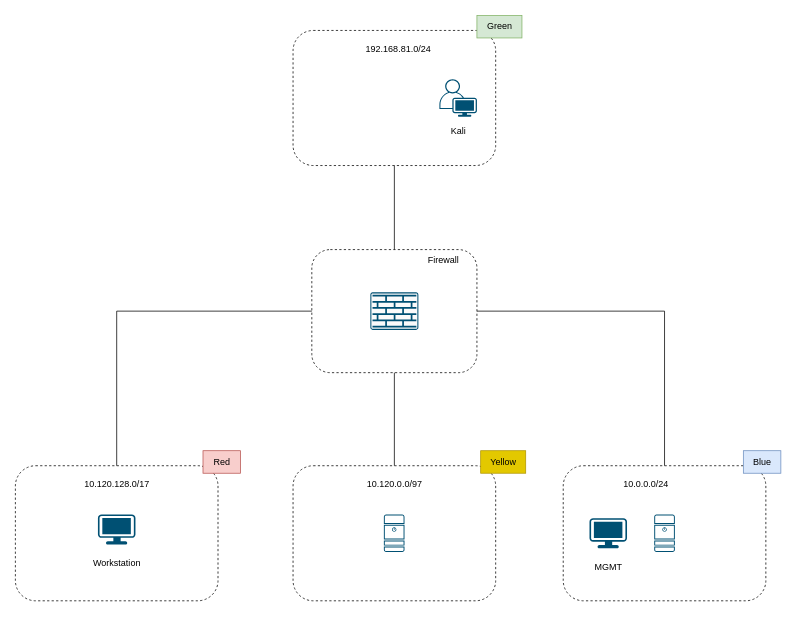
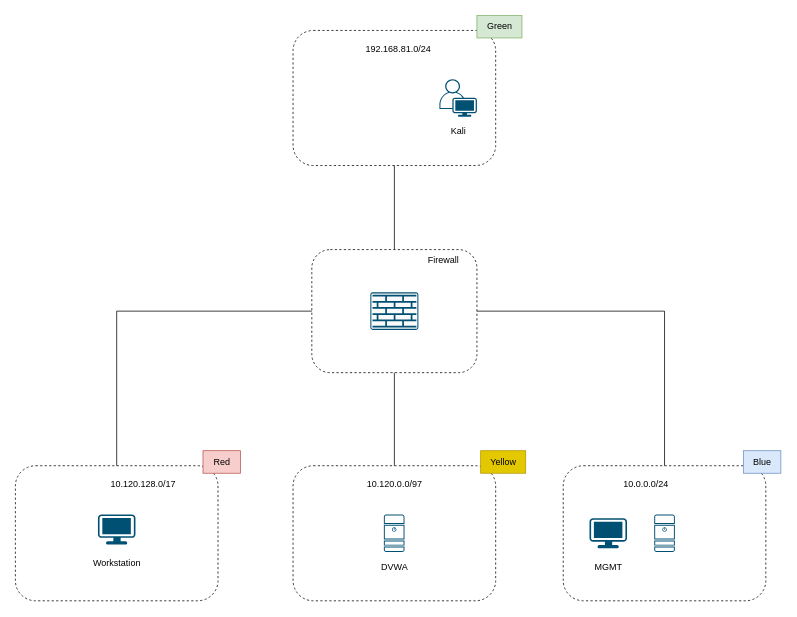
(117, 484) -> (143, 484)
none -> (394, 567)
